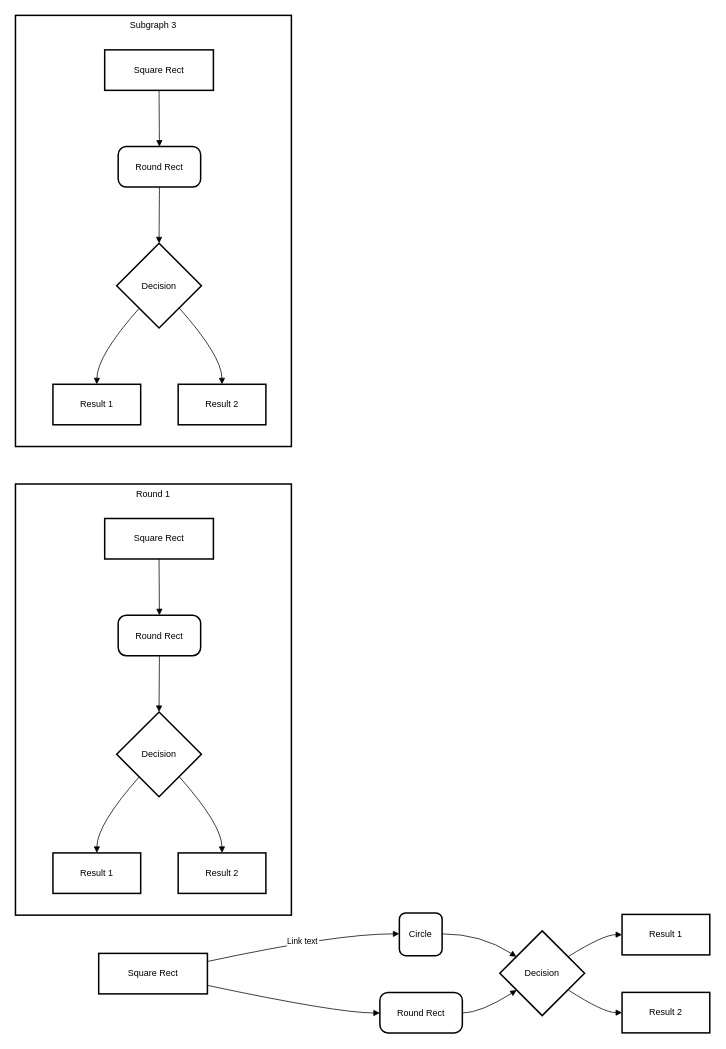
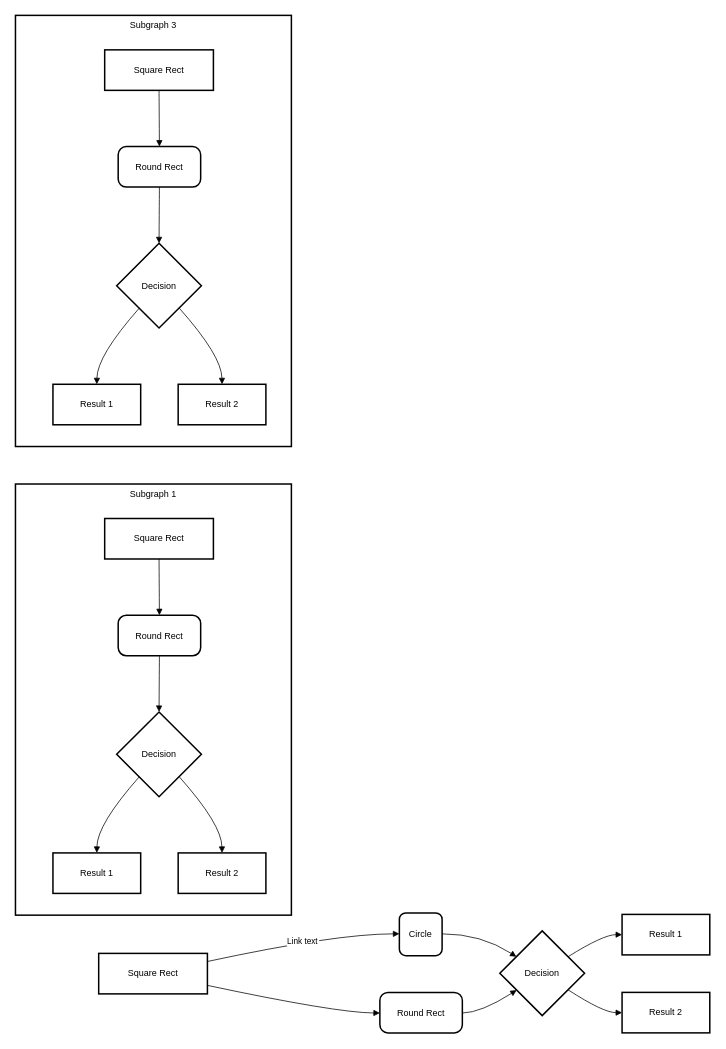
(153, 495) -> (153, 495)
